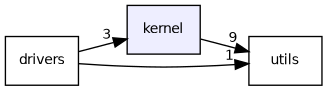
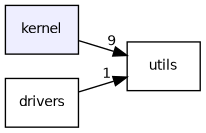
(96, 47) -> none
